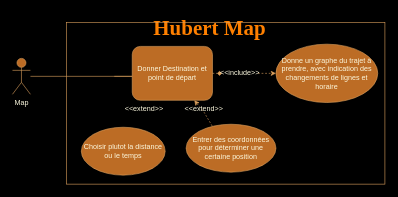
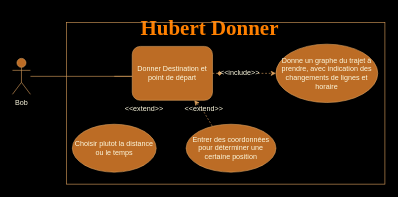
(210, 28) -> (210, 28)
(22, 103) -> (22, 103)
(123, 152) -> (114, 149)
